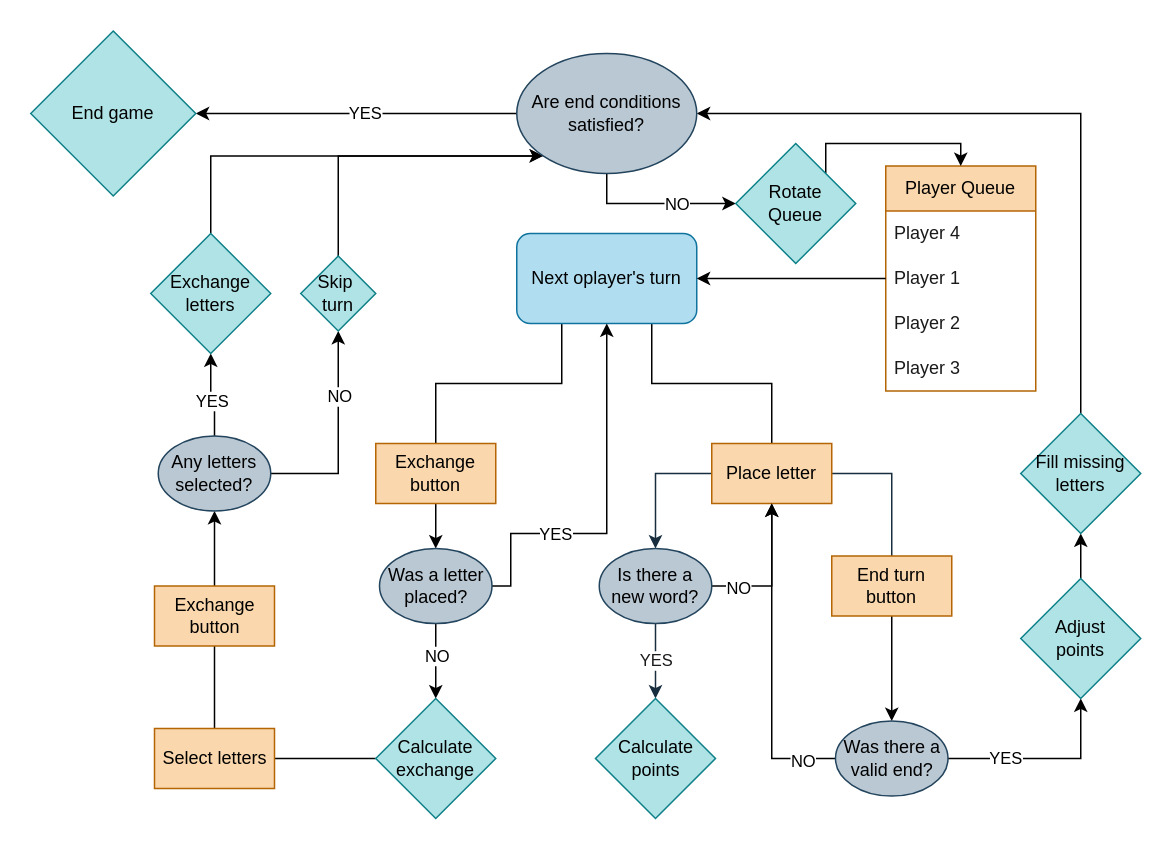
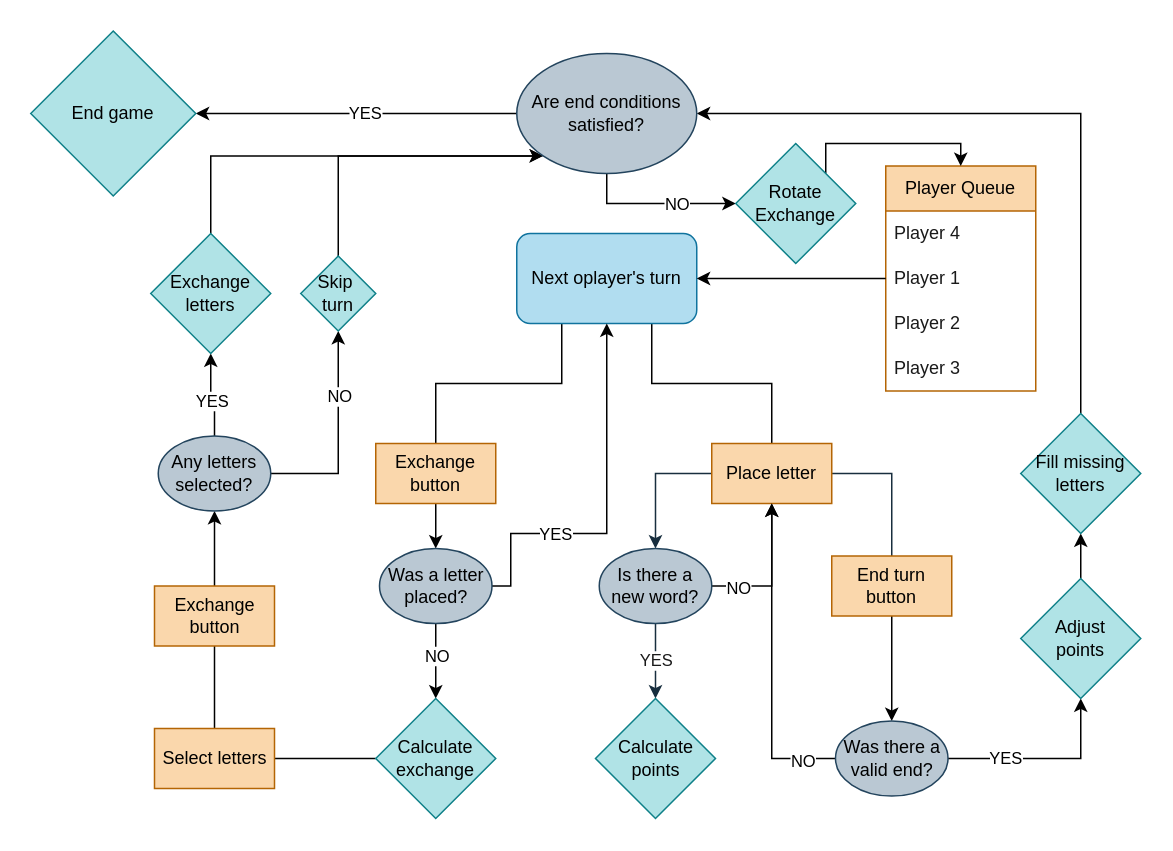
(796, 203) -> (796, 203)
